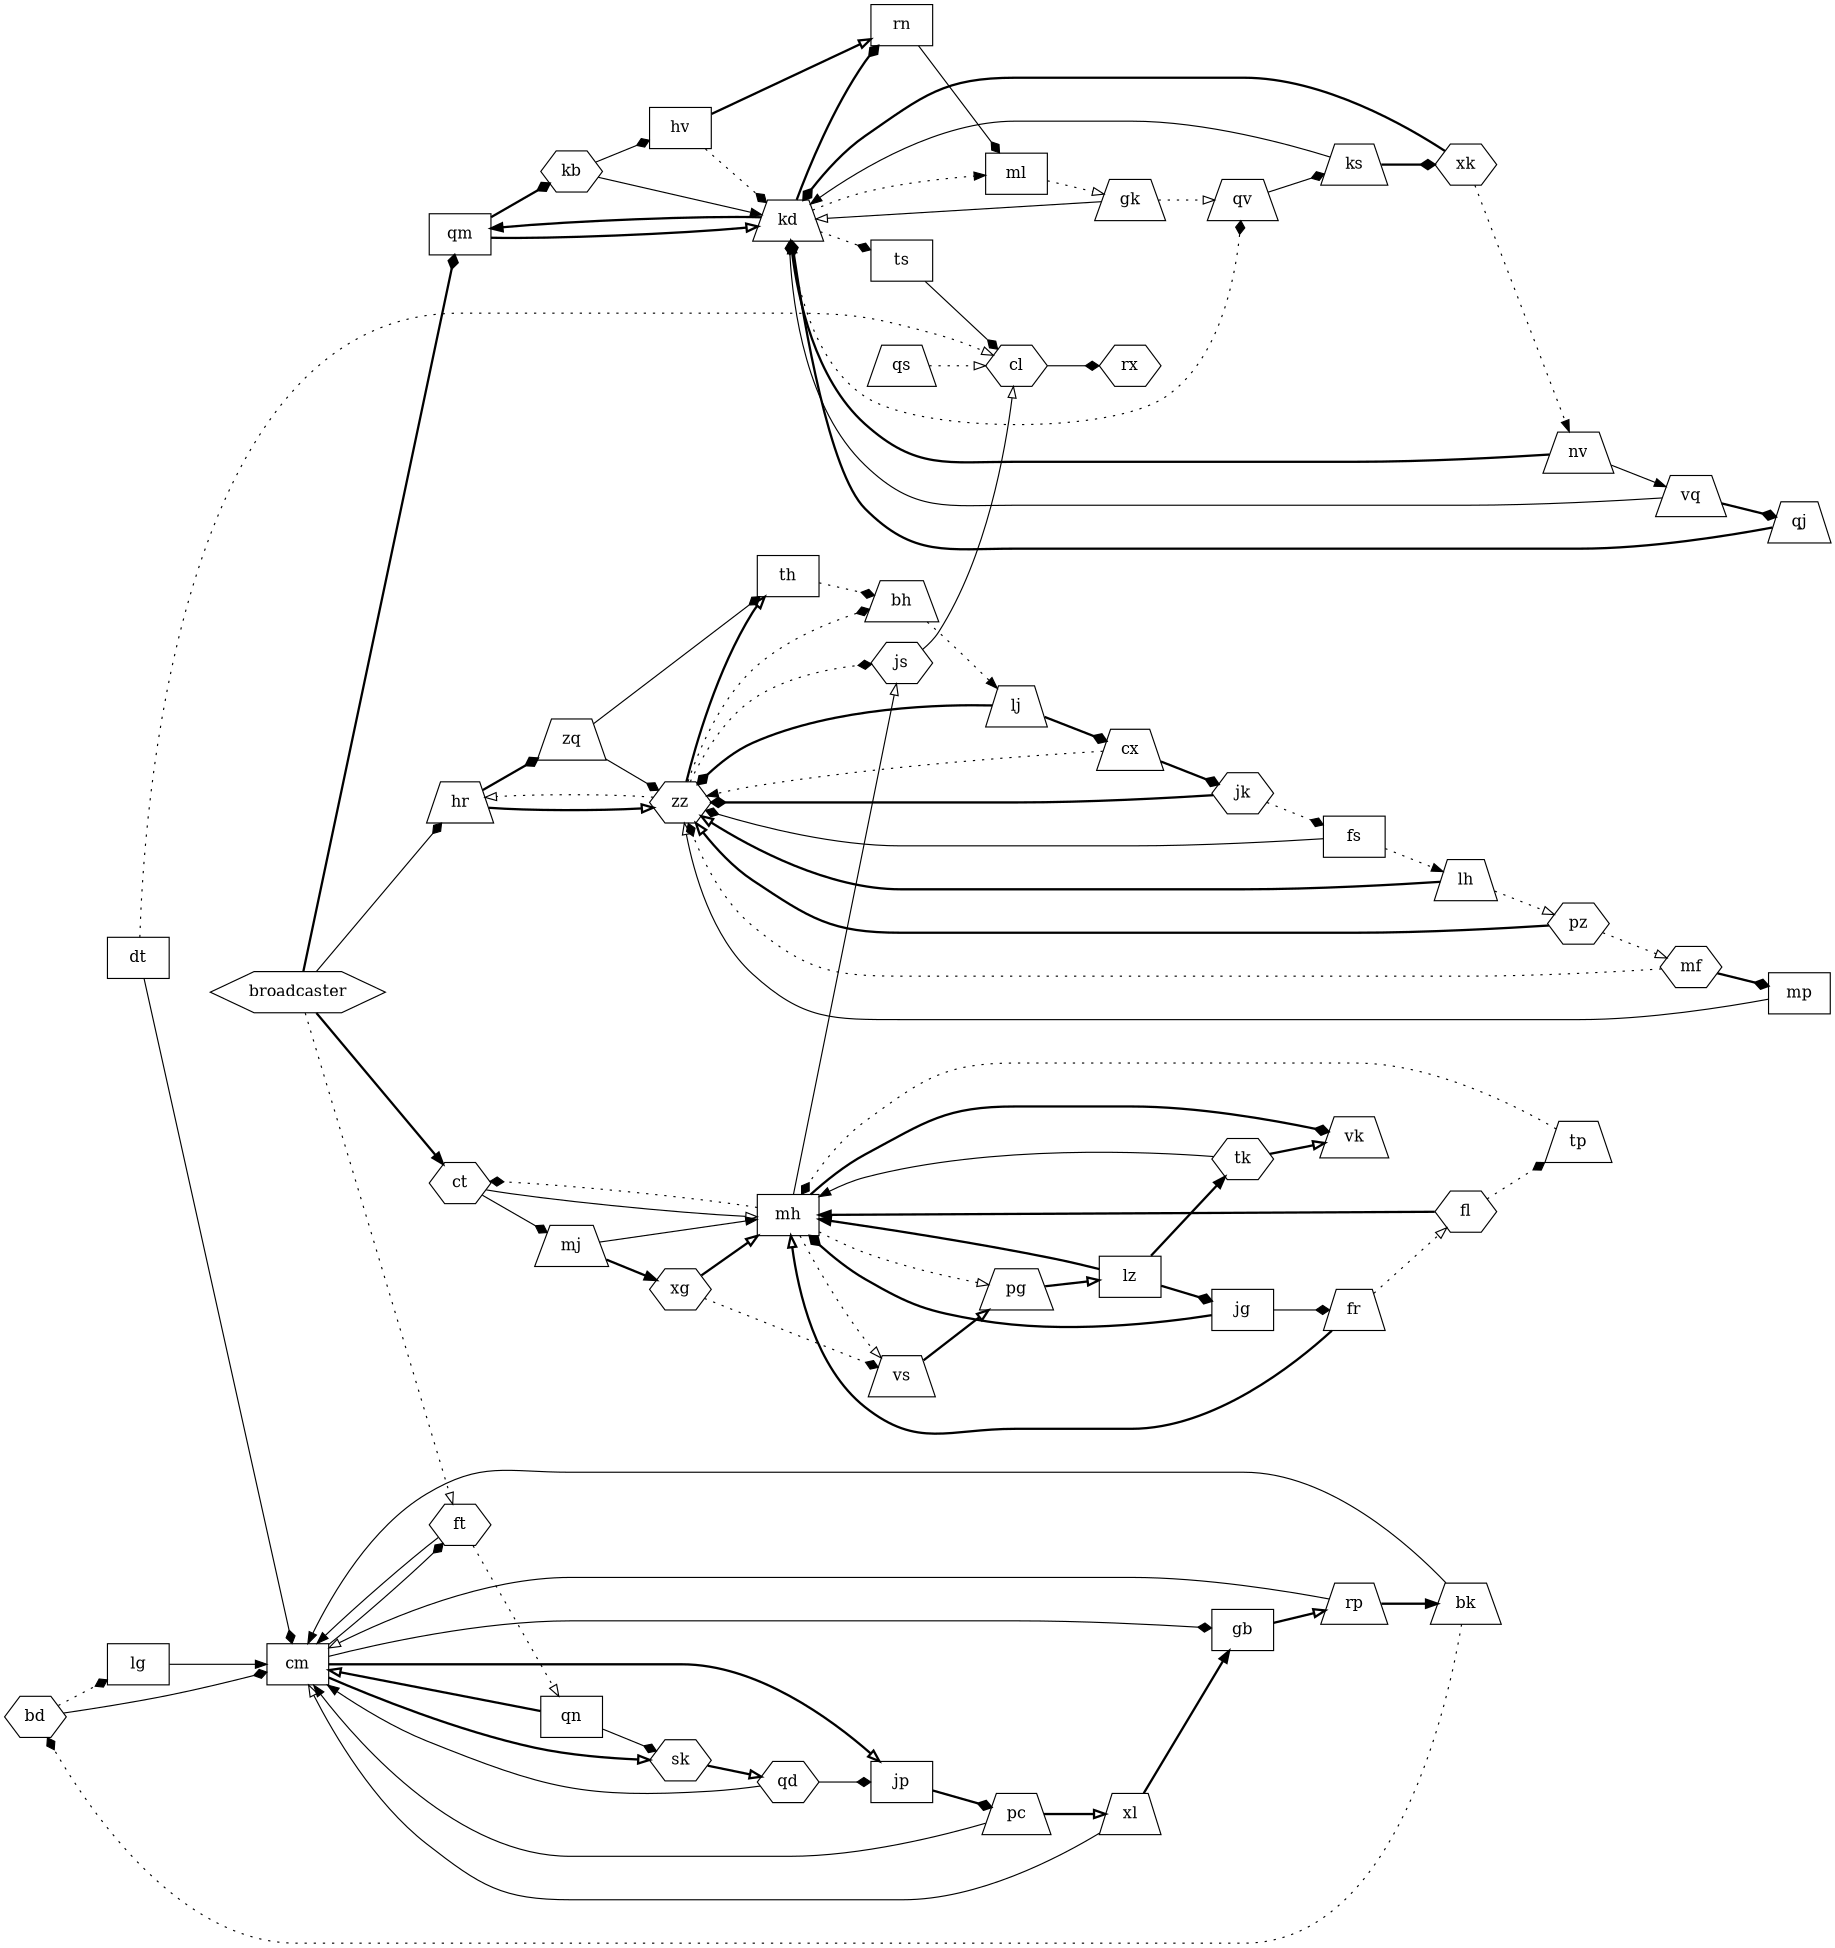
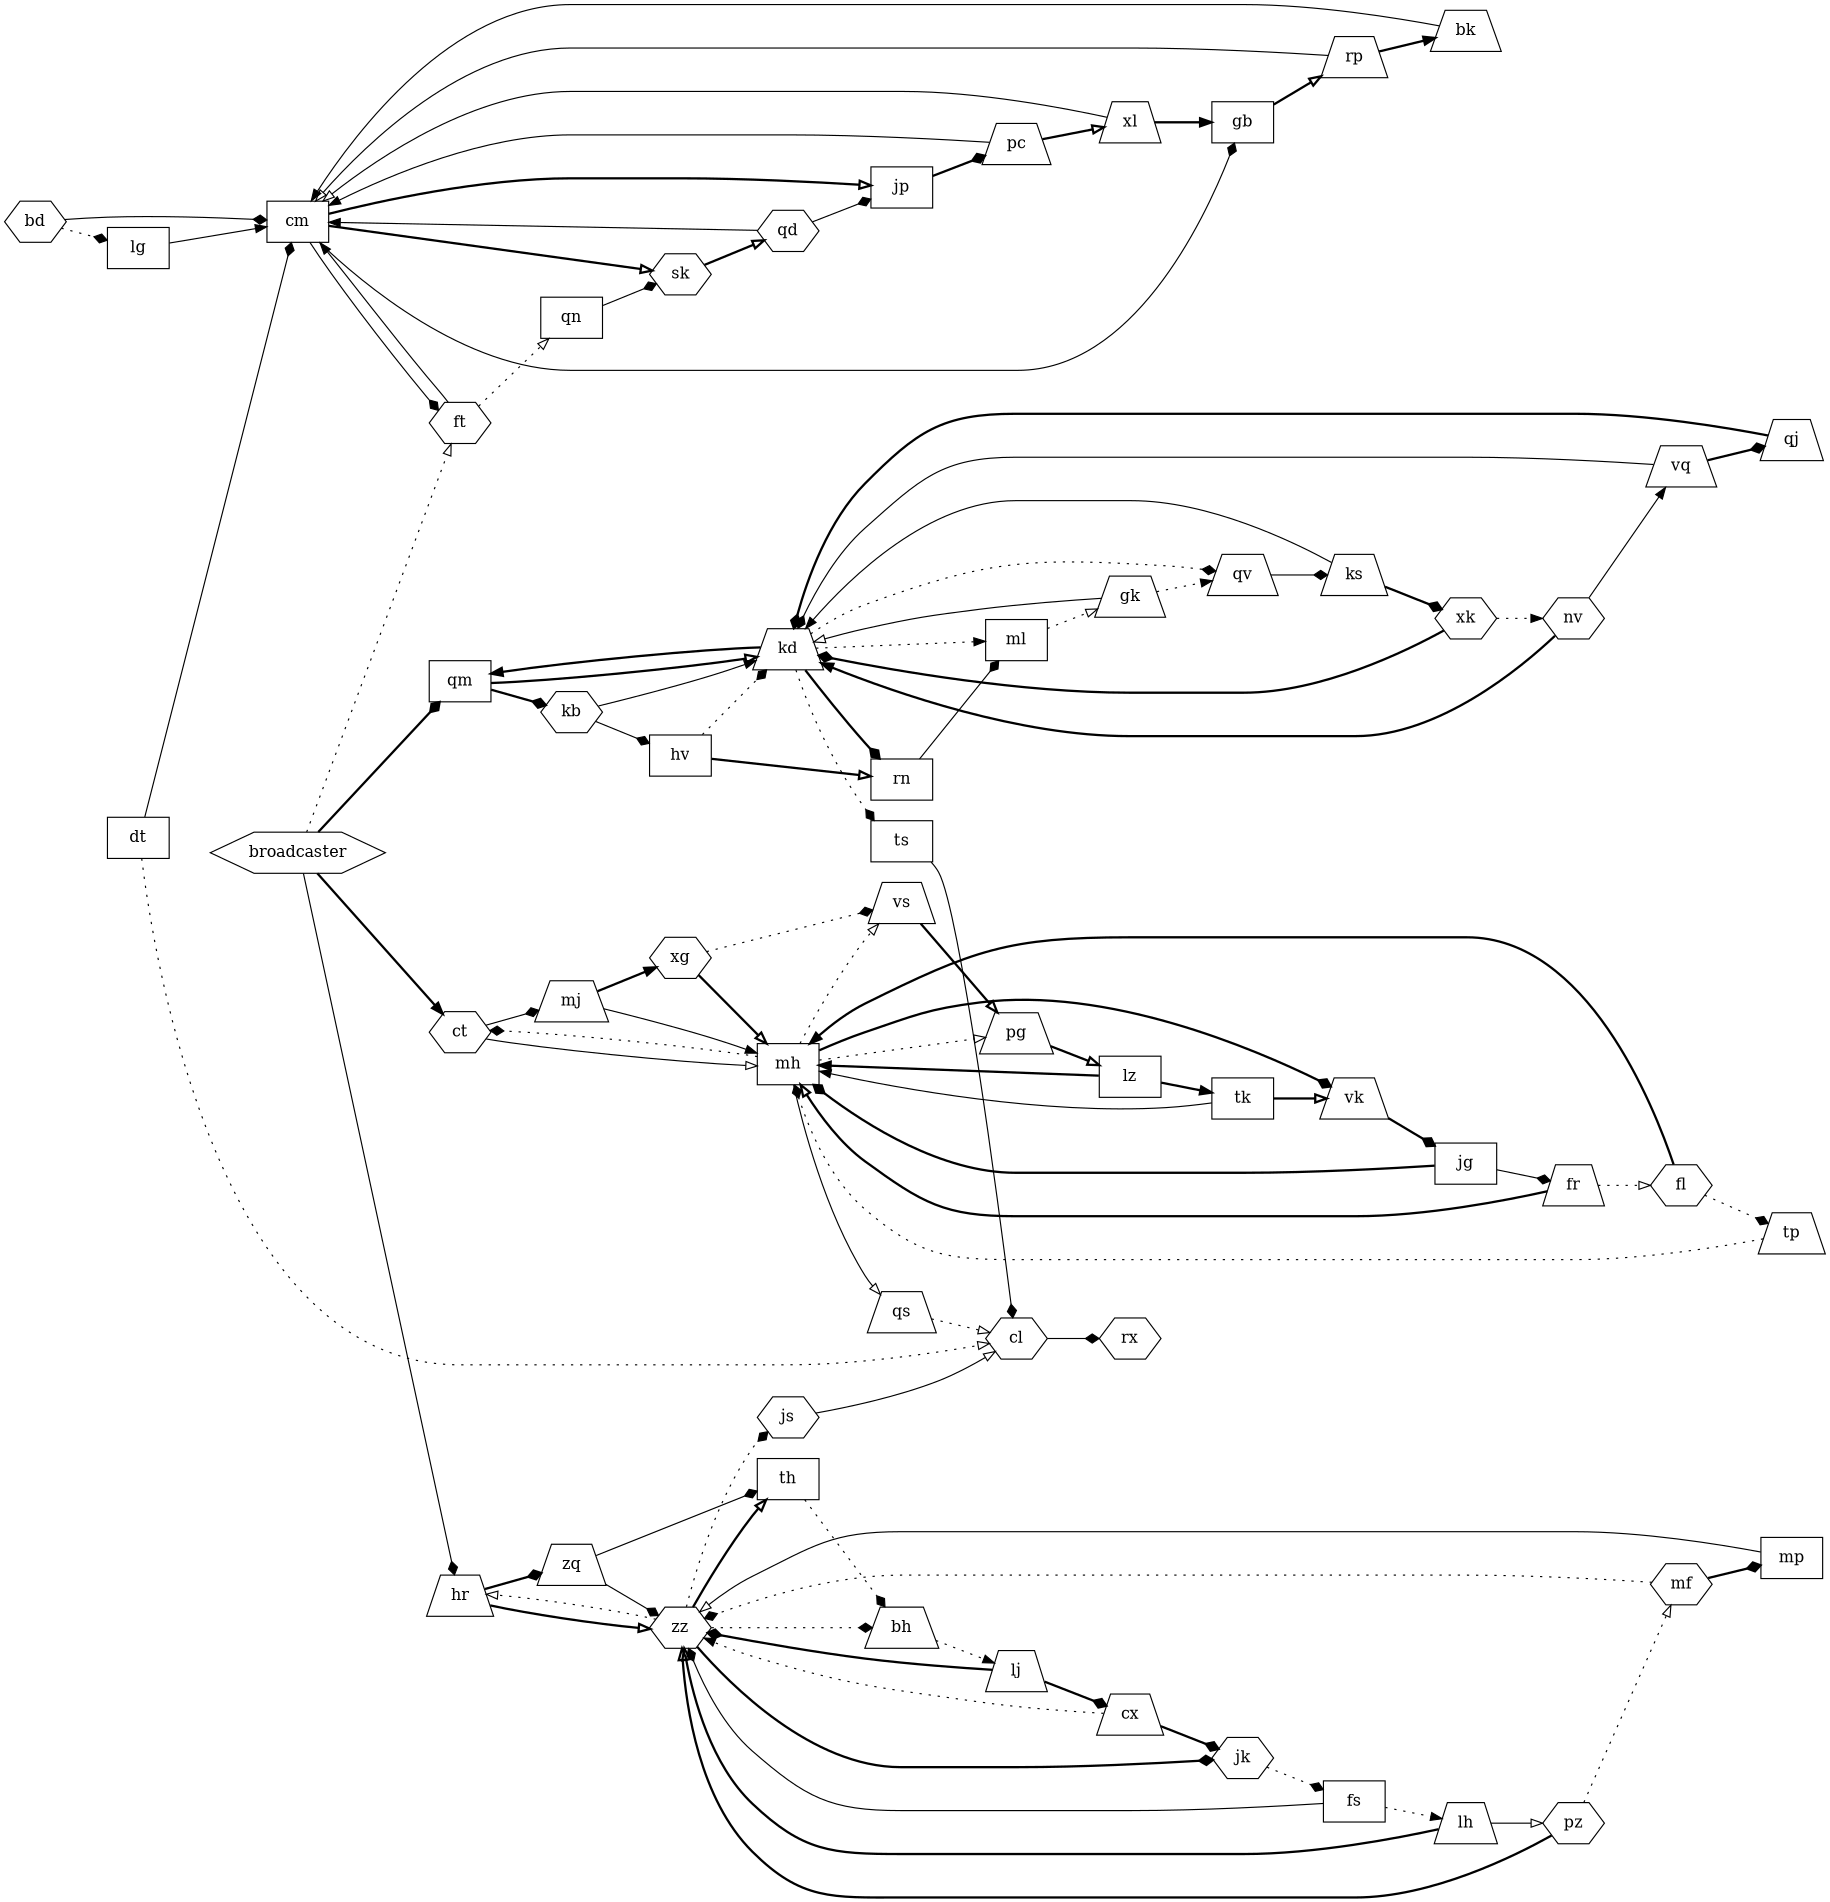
(1181, 200) -> (1179, 587)
(1578, 453) -> (1574, 618)
(969, 802) -> (928, 1767)
(1519, 901) -> (1511, 1823)
(844, 945) -> (824, 1189)
(1243, 1159) -> (1243, 1099)
(1180, 1291) -> (1406, 1128)
(441, 1692) -> none
(817, 1943) -> none
